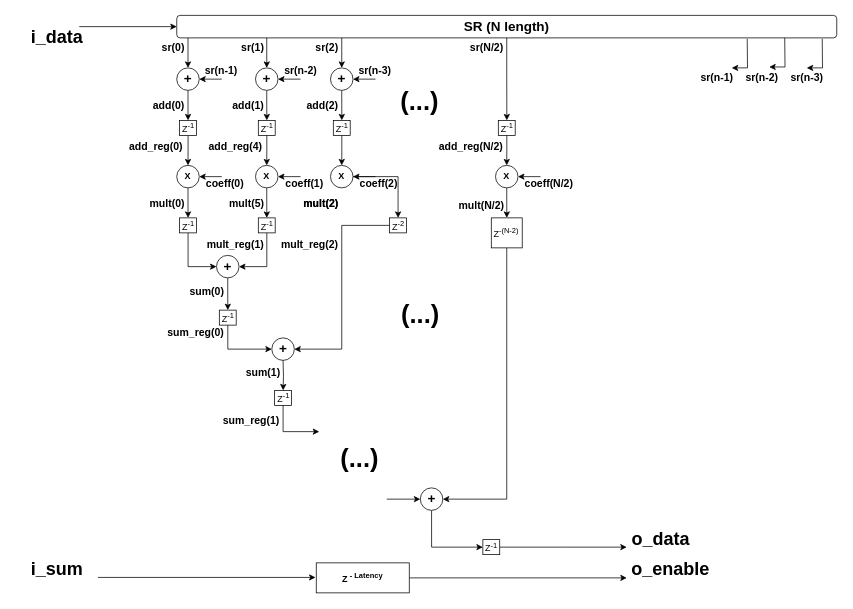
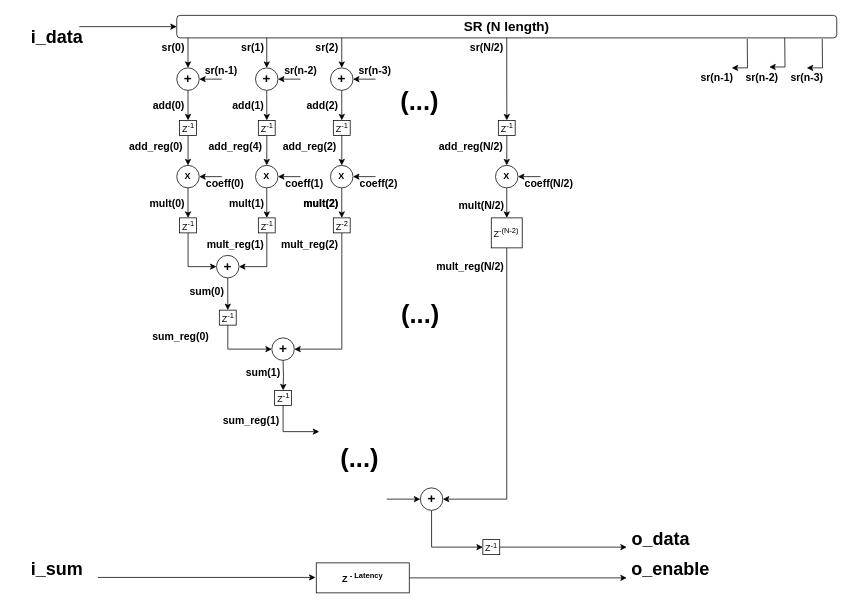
none -> (310, 147)
(247, 204) -> (247, 204)
(398, 225) -> (342, 225)
none -> (470, 267)
(195, 333) -> (180, 336)
